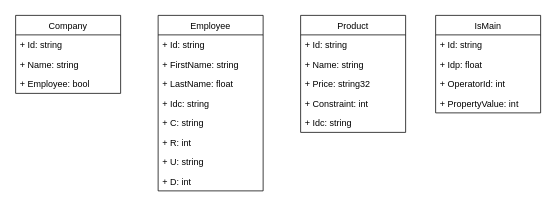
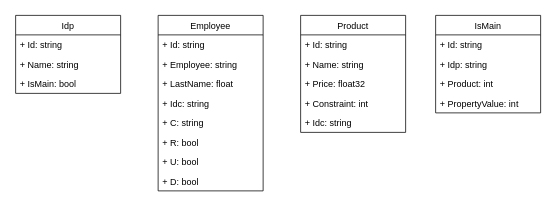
(68, 26) -> (68, 26)
(204, 65) -> (202, 65)
(465, 65) -> (468, 65)
(54, 84) -> (49, 84)
(341, 84) -> (339, 84)
(478, 84) -> (470, 84)
(177, 143) -> (180, 143)
(185, 162) -> (180, 162)
(177, 182) -> (180, 182)
